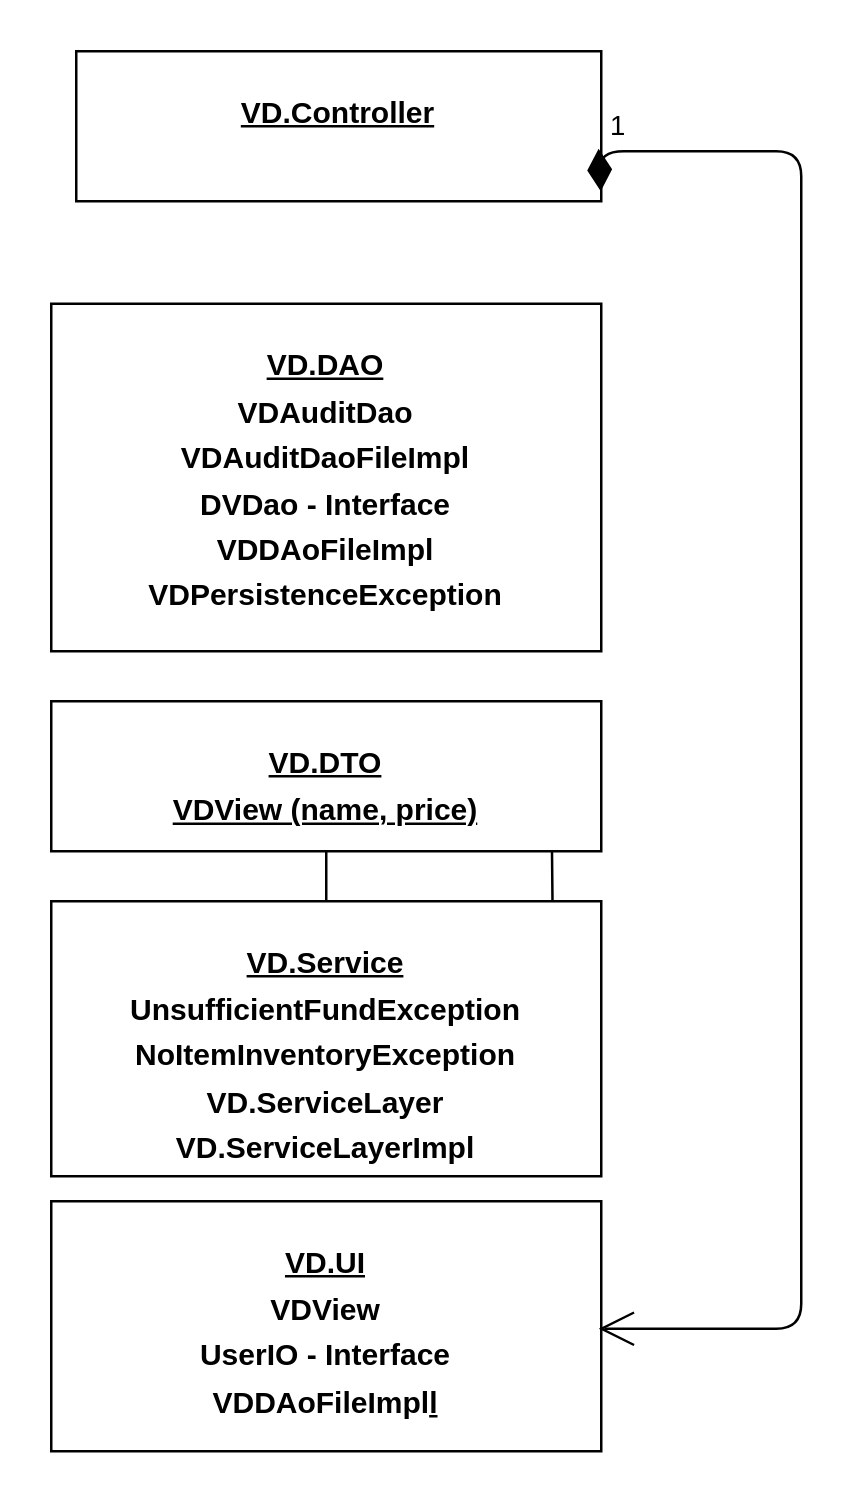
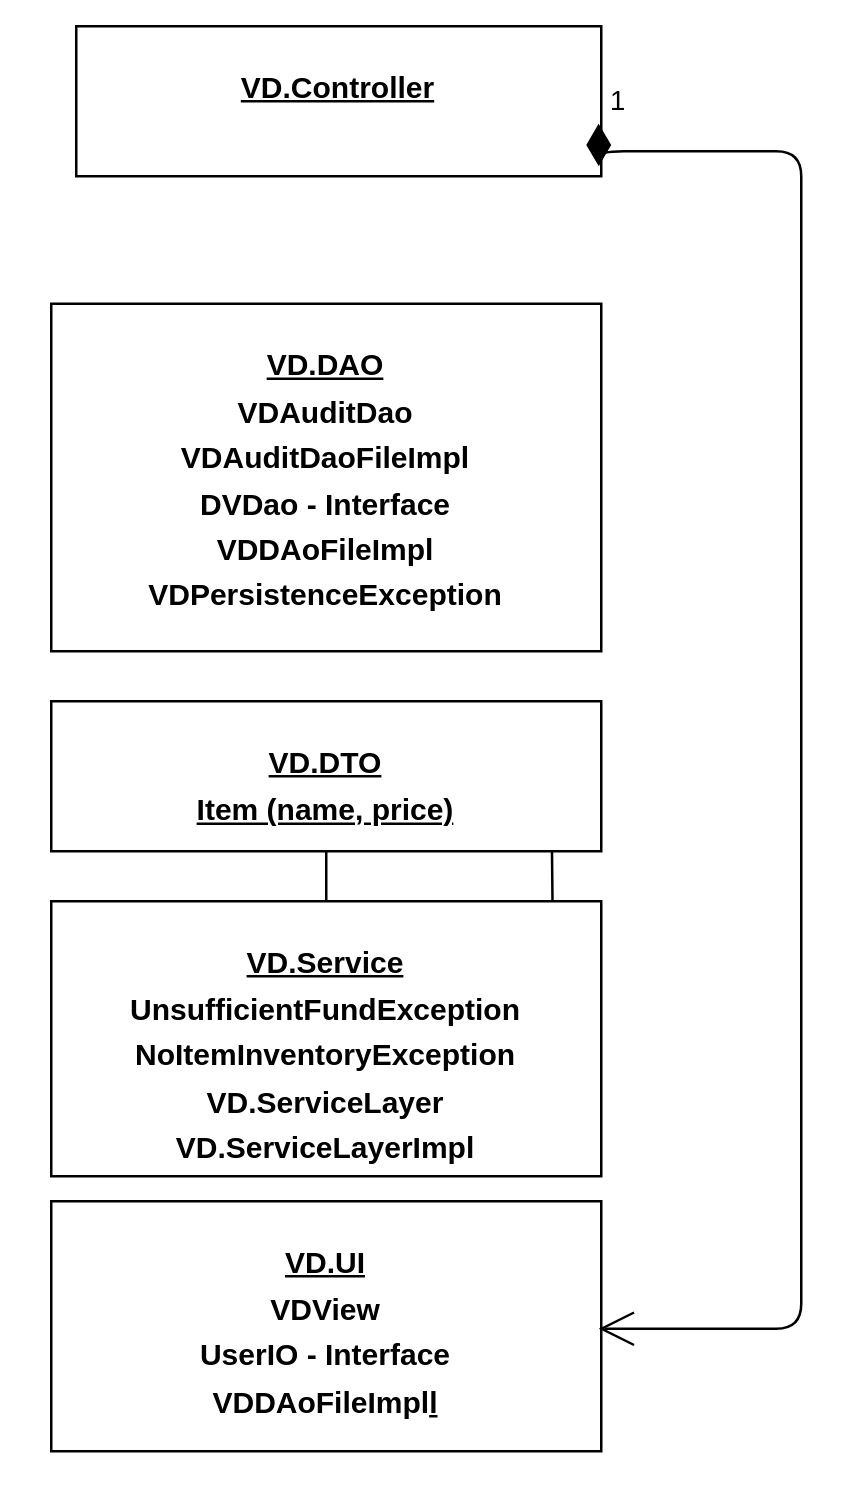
(339, 126) -> (339, 101)
(200, 737) -> (187, 737)
